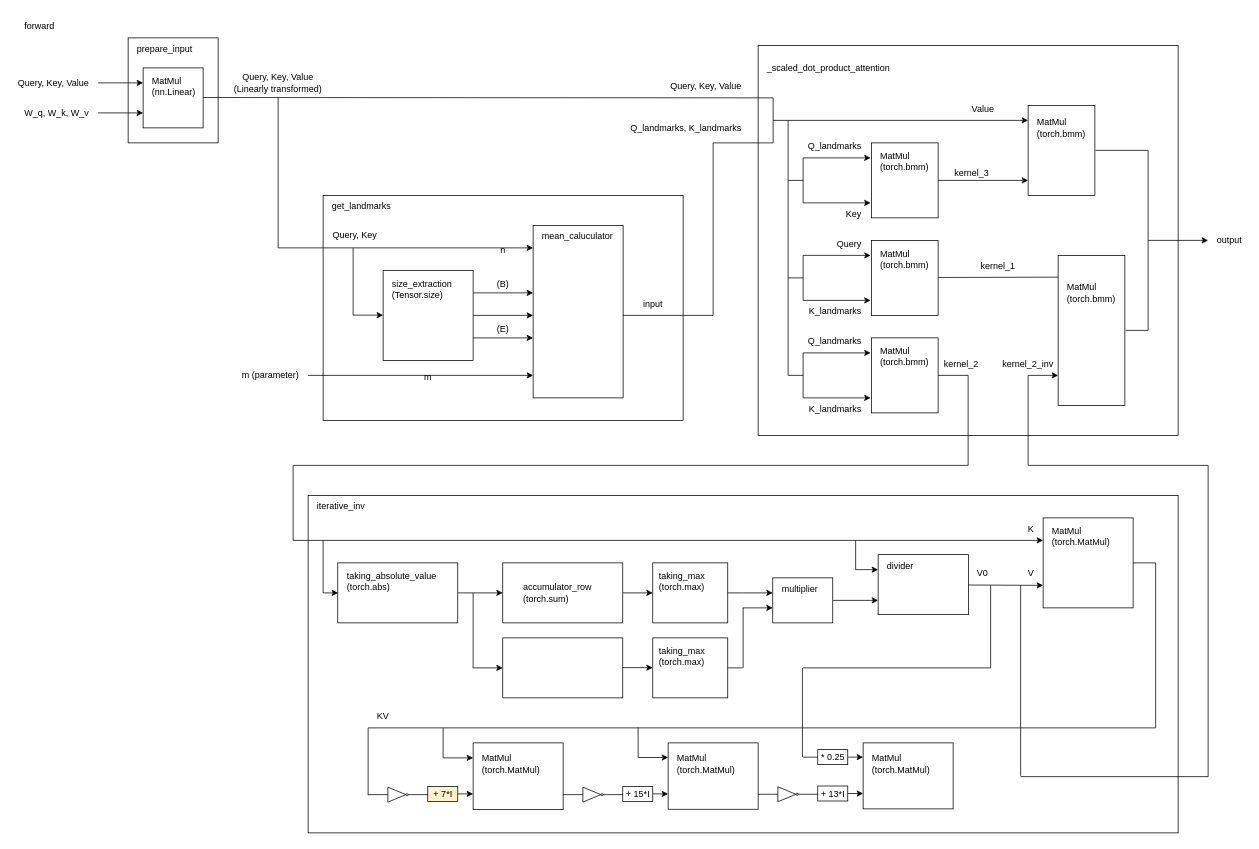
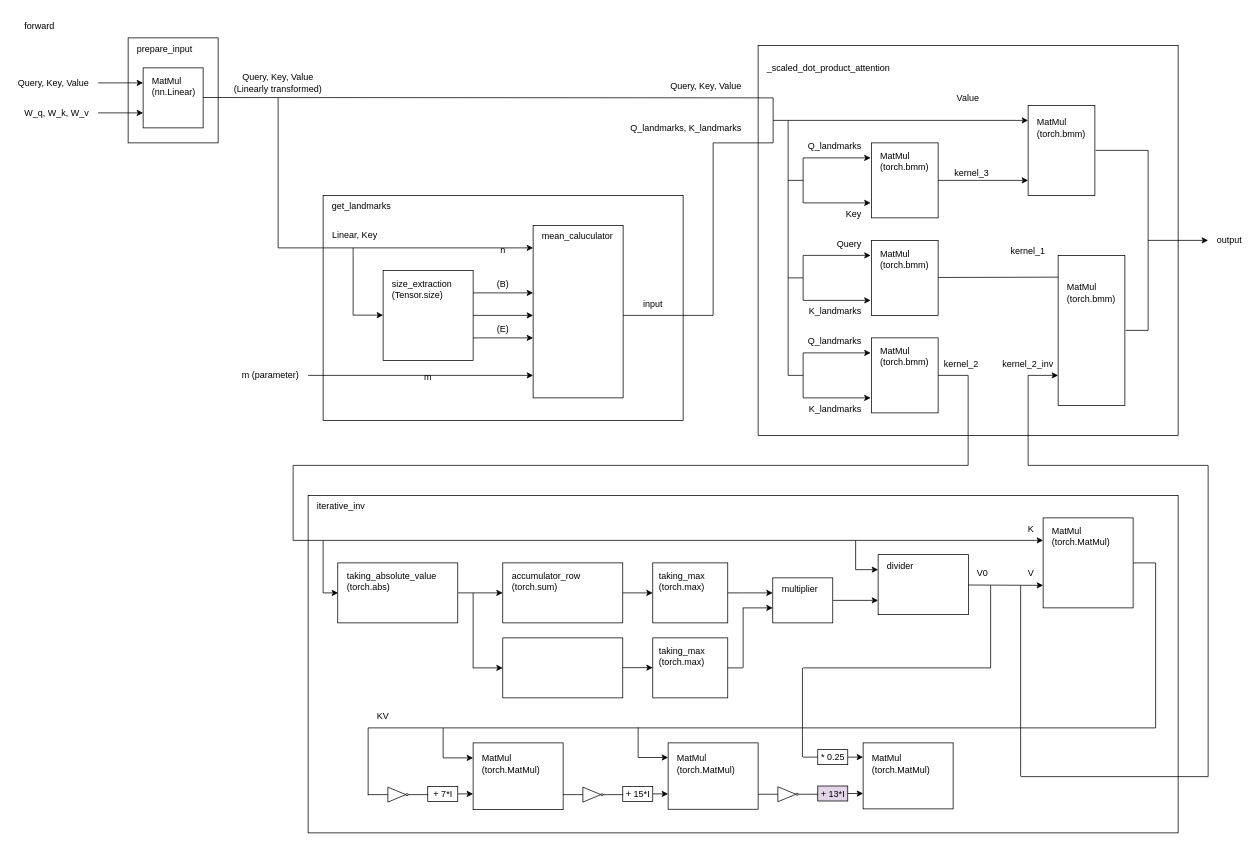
(983, 109) -> (968, 98)
(355, 235) -> (355, 235)
(998, 267) -> (1028, 252)
(570, 593) -> (559, 582)
(443, 794) -> (443, 794)
(833, 794) -> (833, 794)
